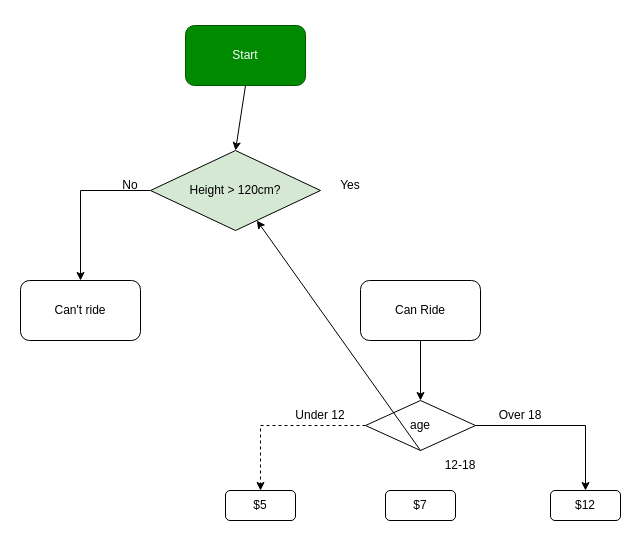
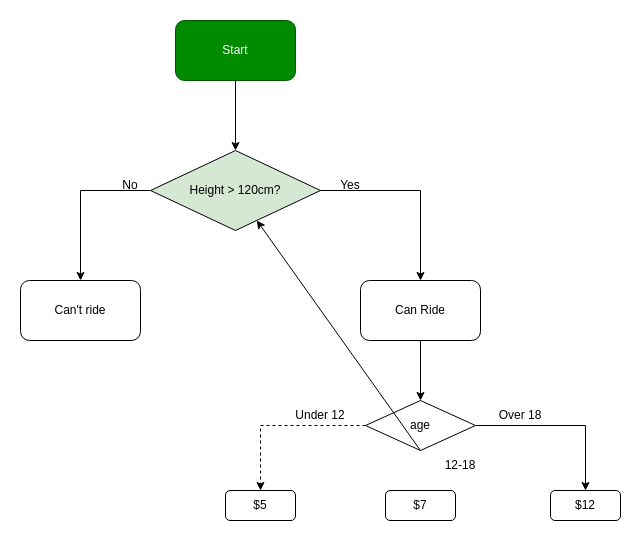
(246, 56) -> (236, 51)
none -> (412, 191)
